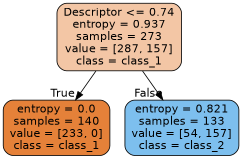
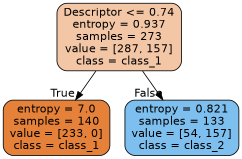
(57, 128) -> (57, 128)
